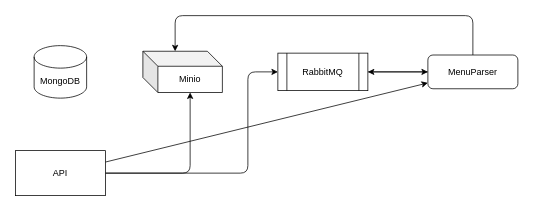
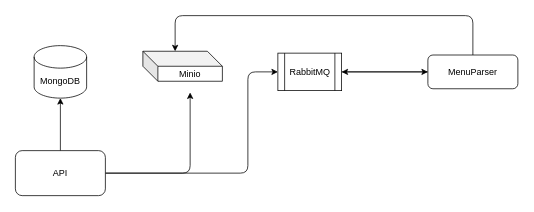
(183, 72) -> (183, 66)
(323, 72) -> (310, 72)
(264, 123) -> (60, 127)
(60, 173) -> (60, 173)
